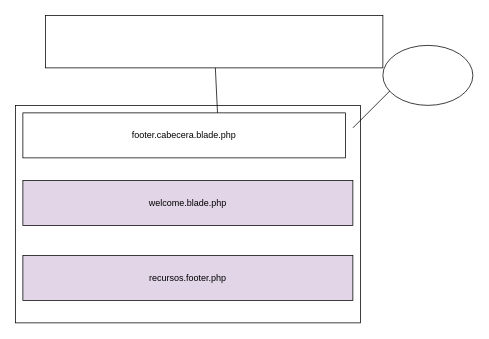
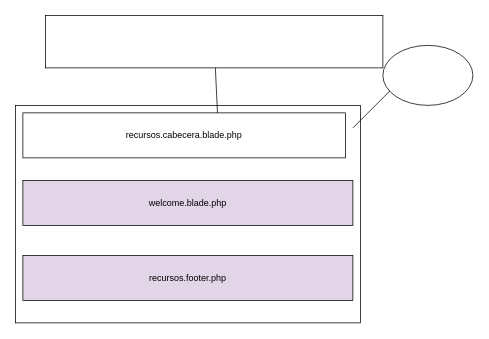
(184, 135) -> (184, 135)
